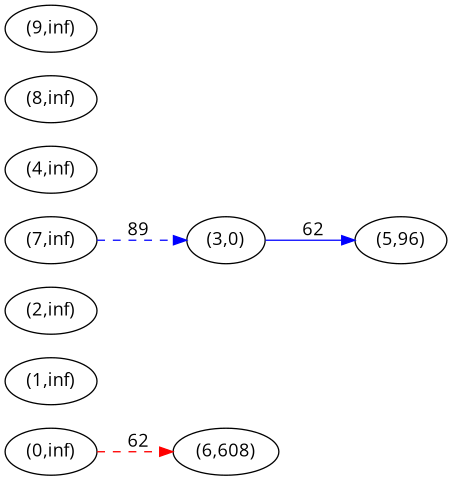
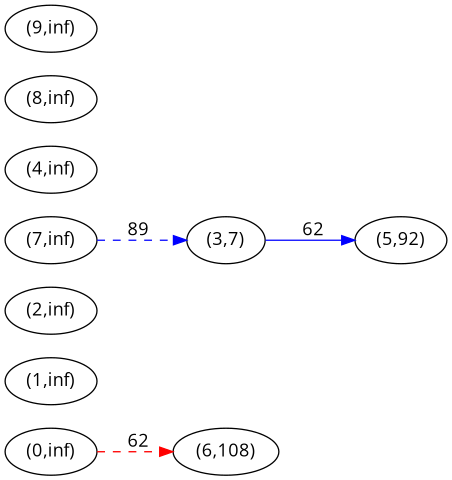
(226, 240) -> (226, 240)
(401, 240) -> (401, 240)
(226, 452) -> (226, 452)
